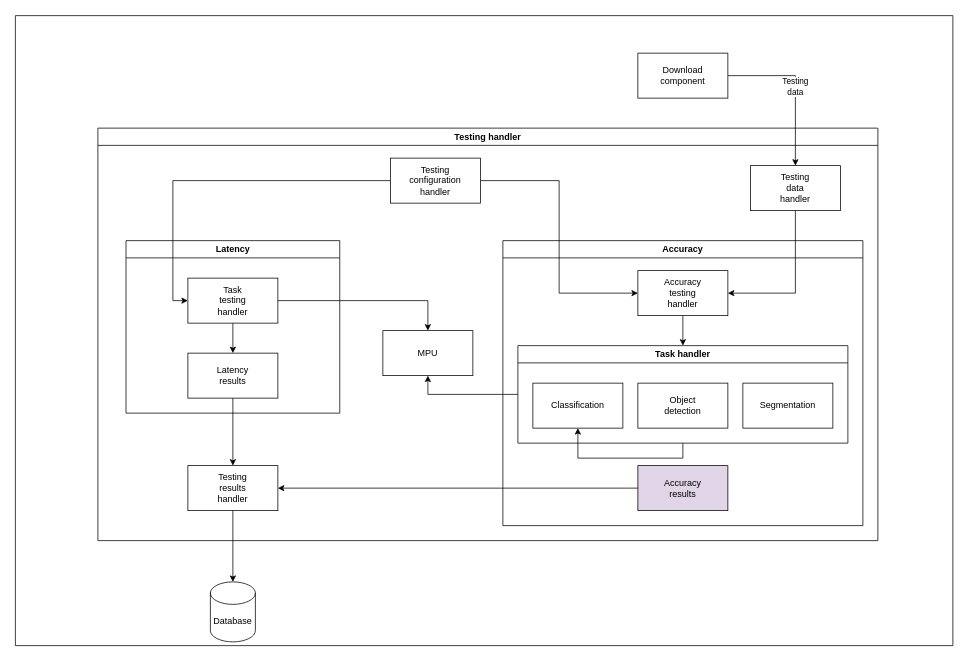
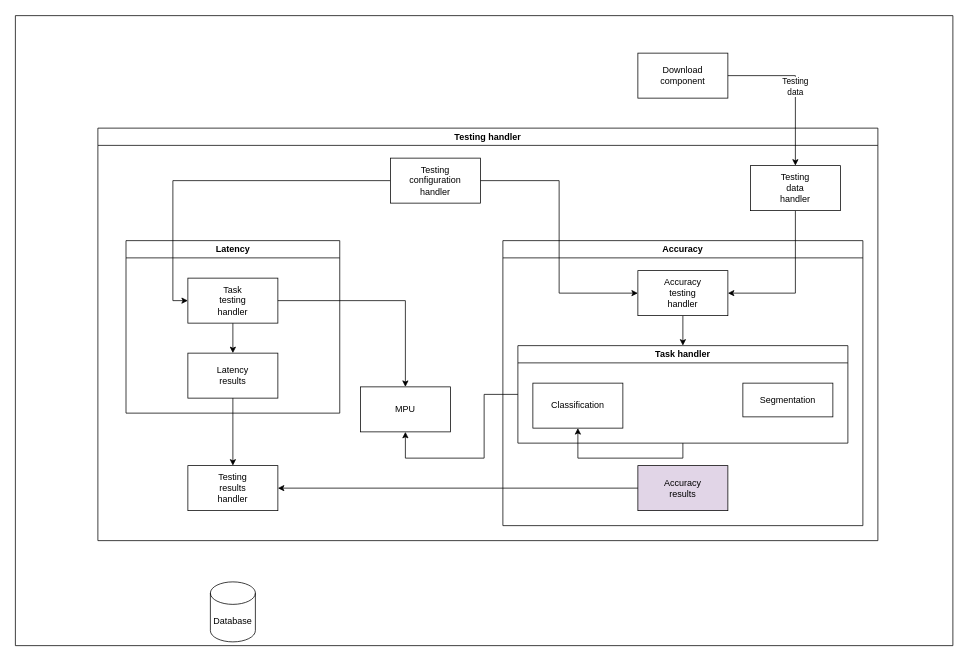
(428, 353) -> (405, 409)
(683, 405) -> none
(788, 405) -> (788, 400)
(233, 575) -> none
